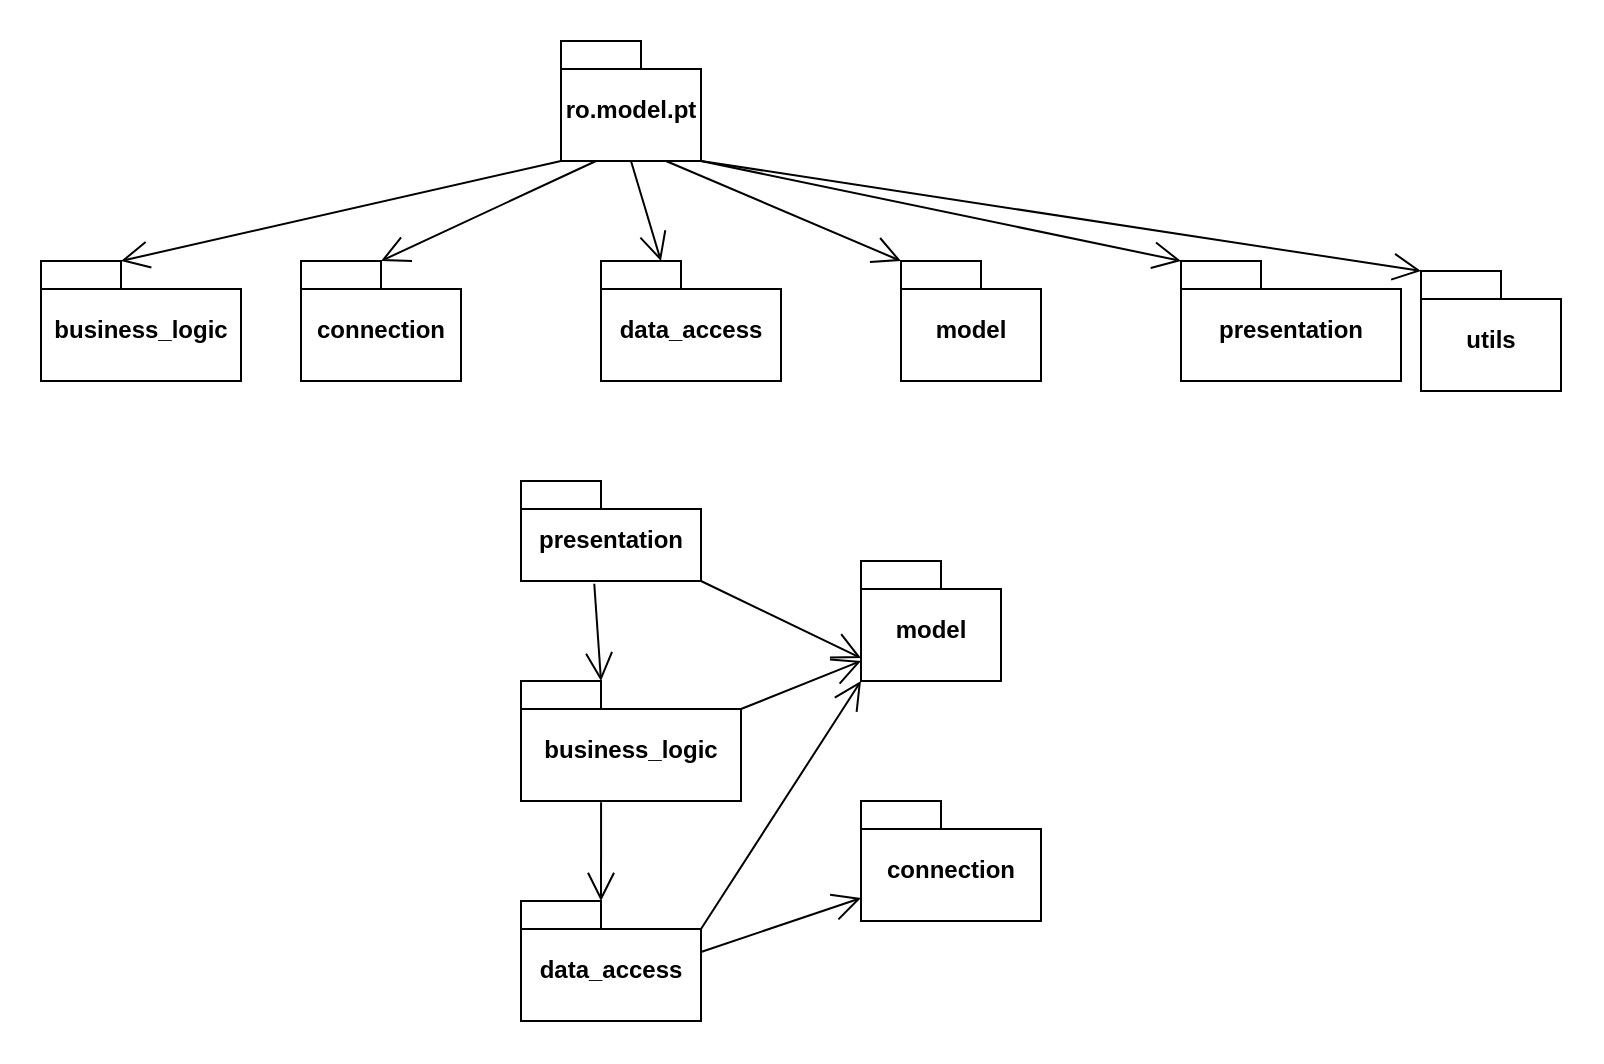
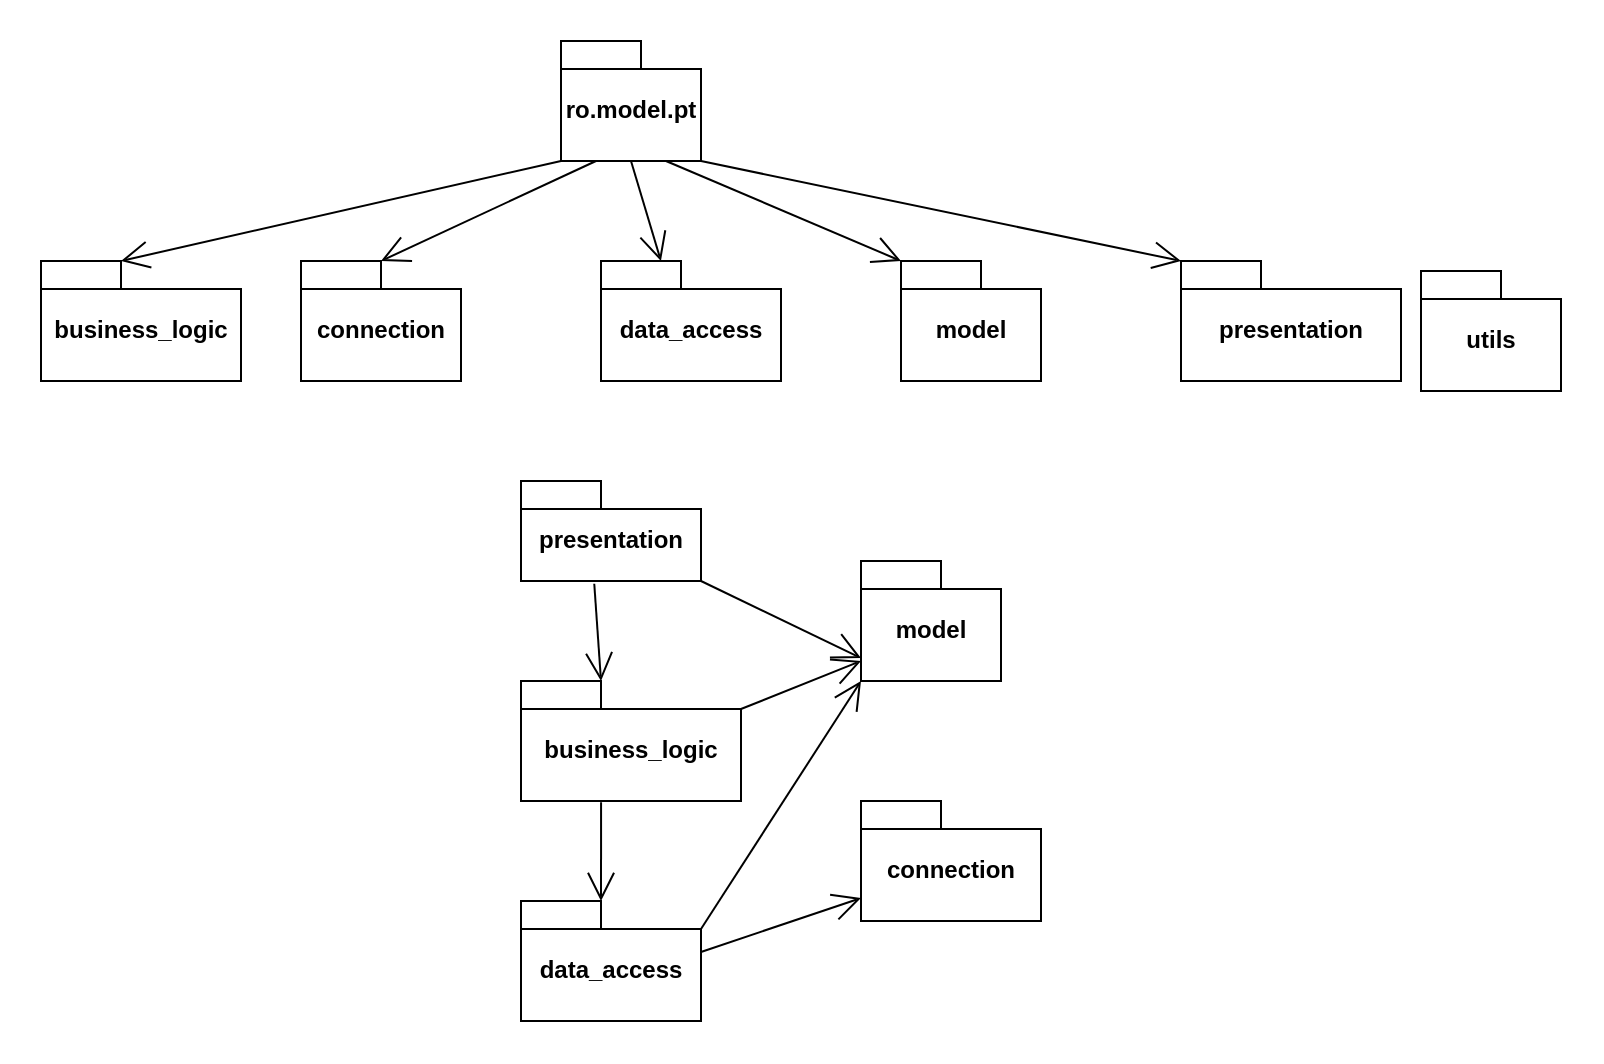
(1076, 218) -> none
